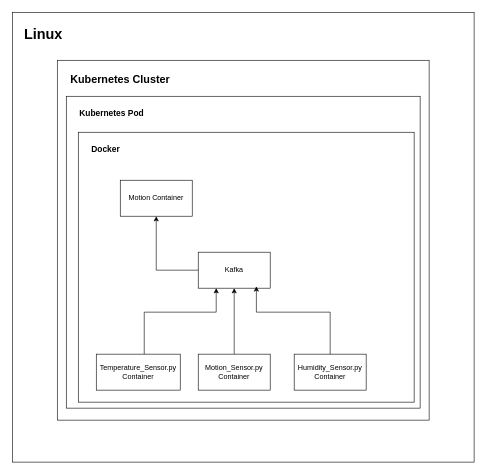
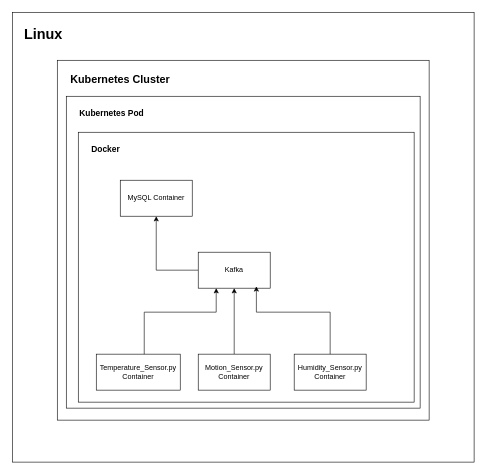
(156, 198) -> (156, 198)
